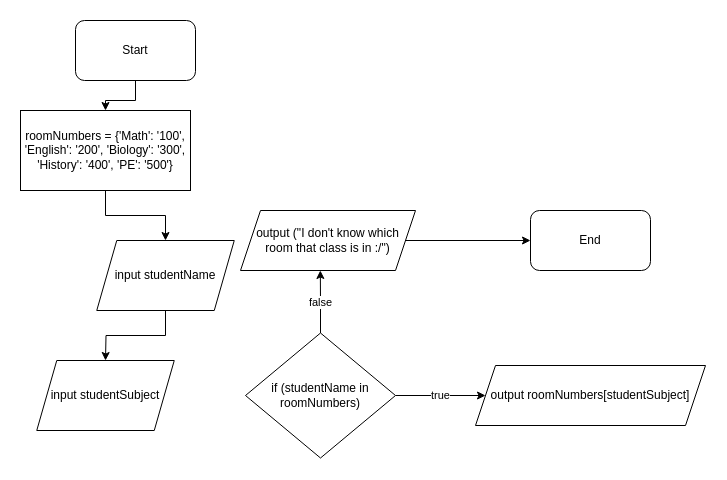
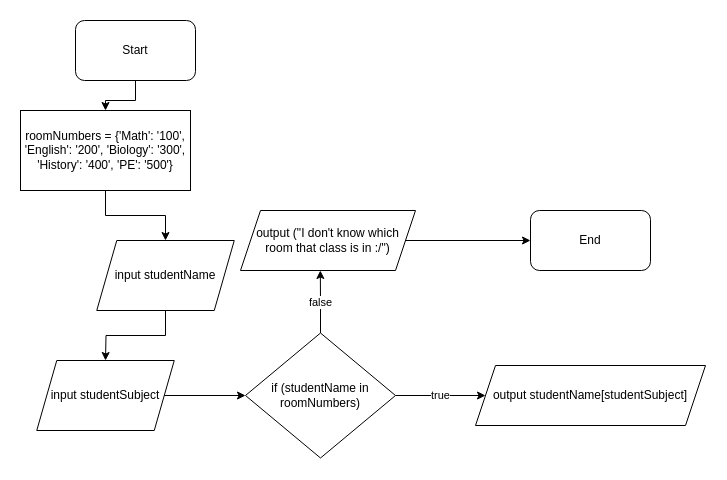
none -> (202, 396)
(591, 396) -> (591, 396)
